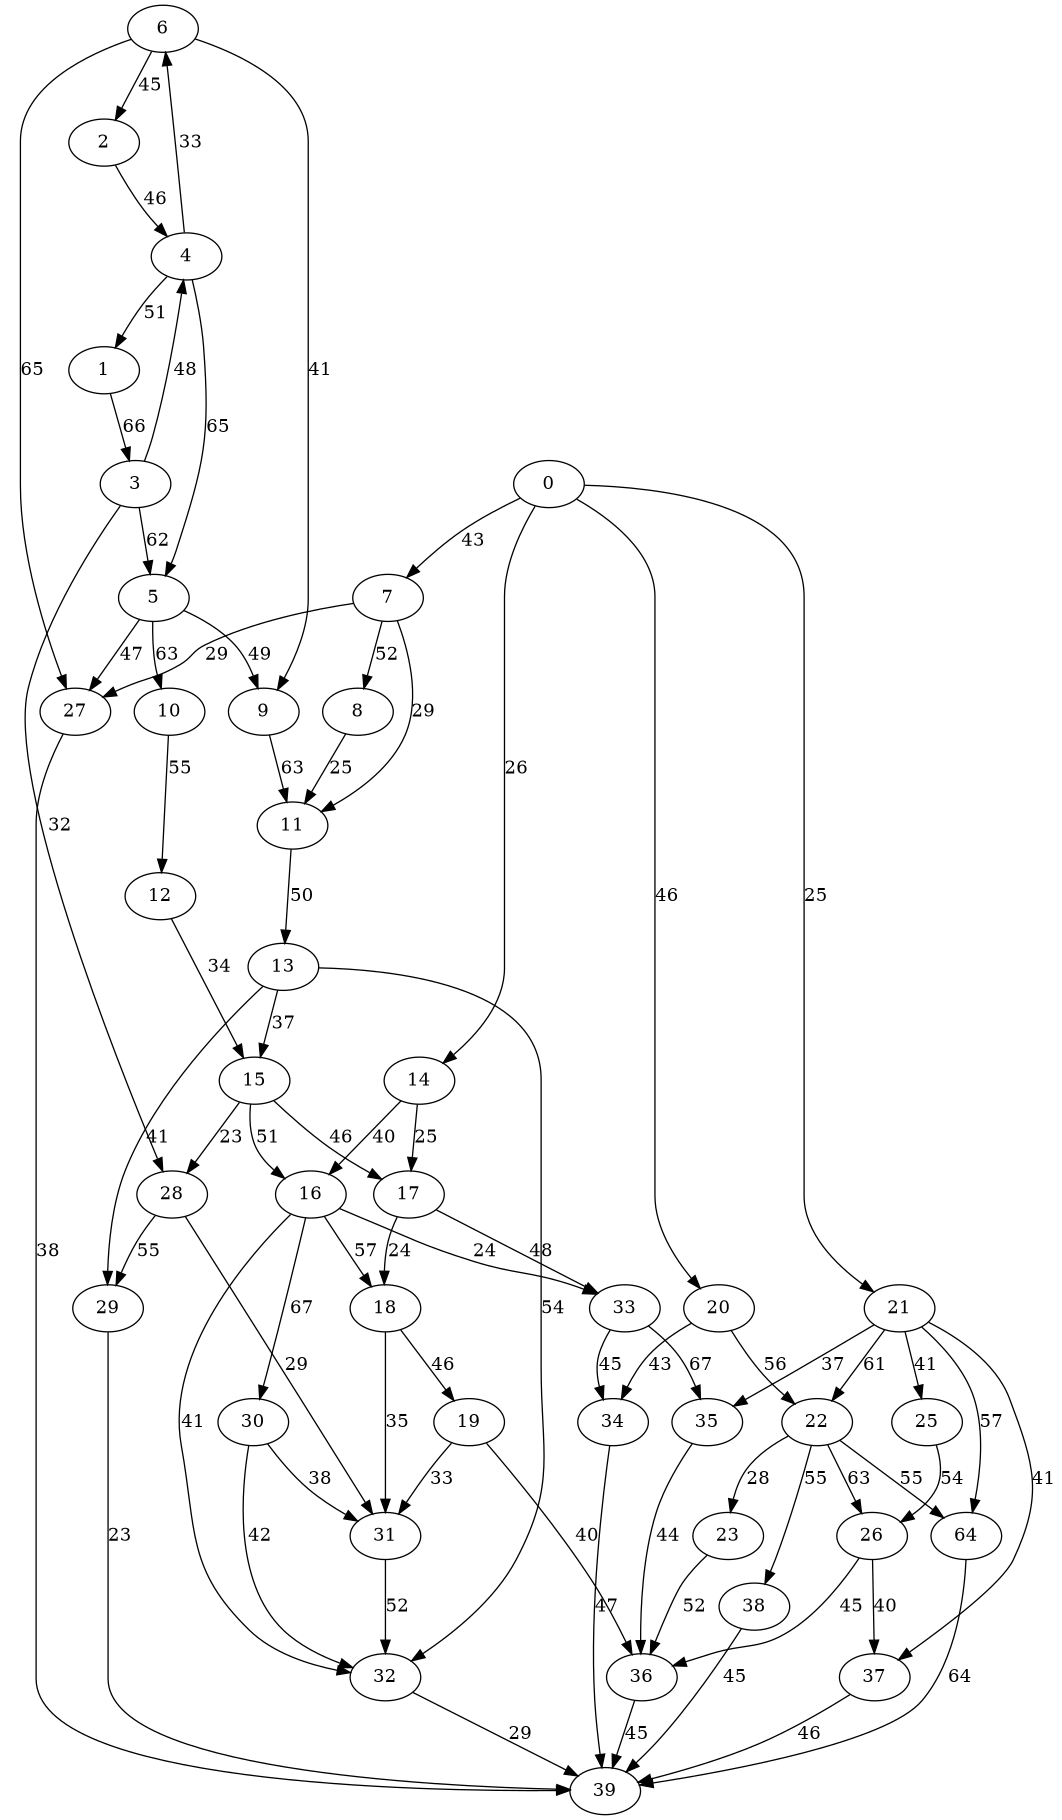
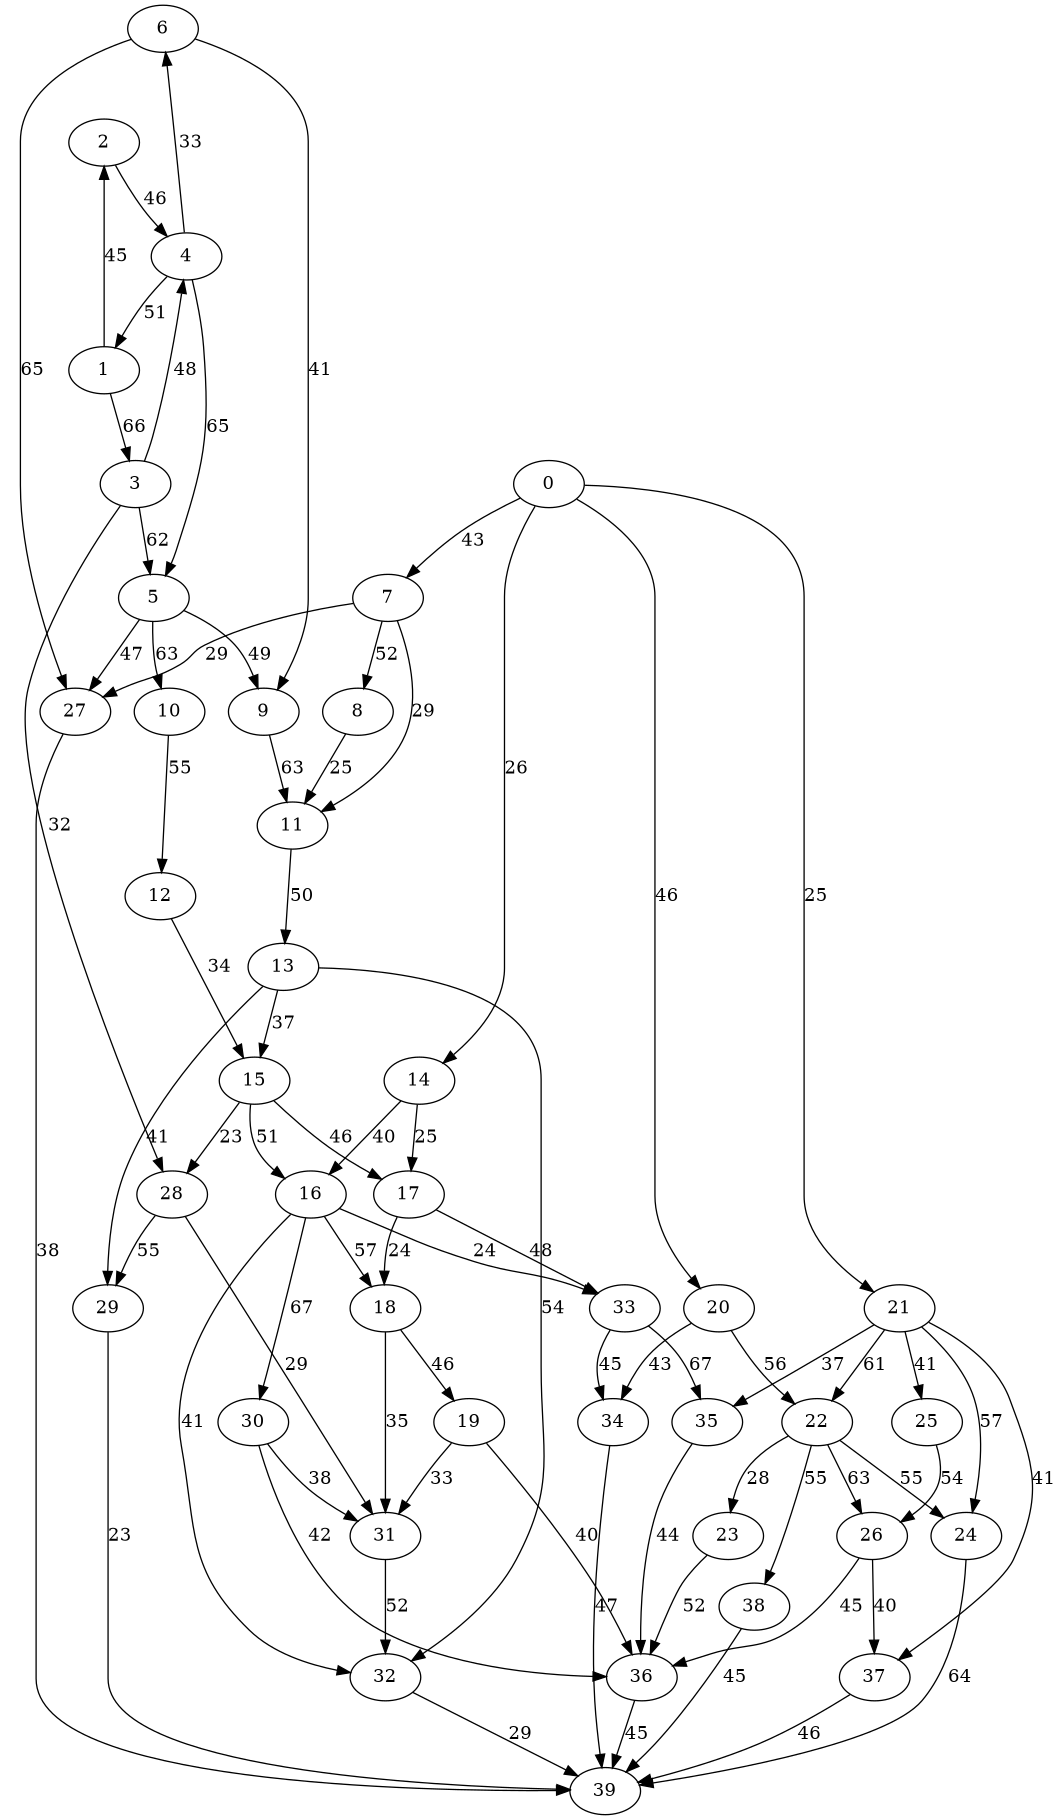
(137, 80) -> (104, 263)
(966, 1536) -> (966, 1536)
(252, 1575) -> (377, 1628)
